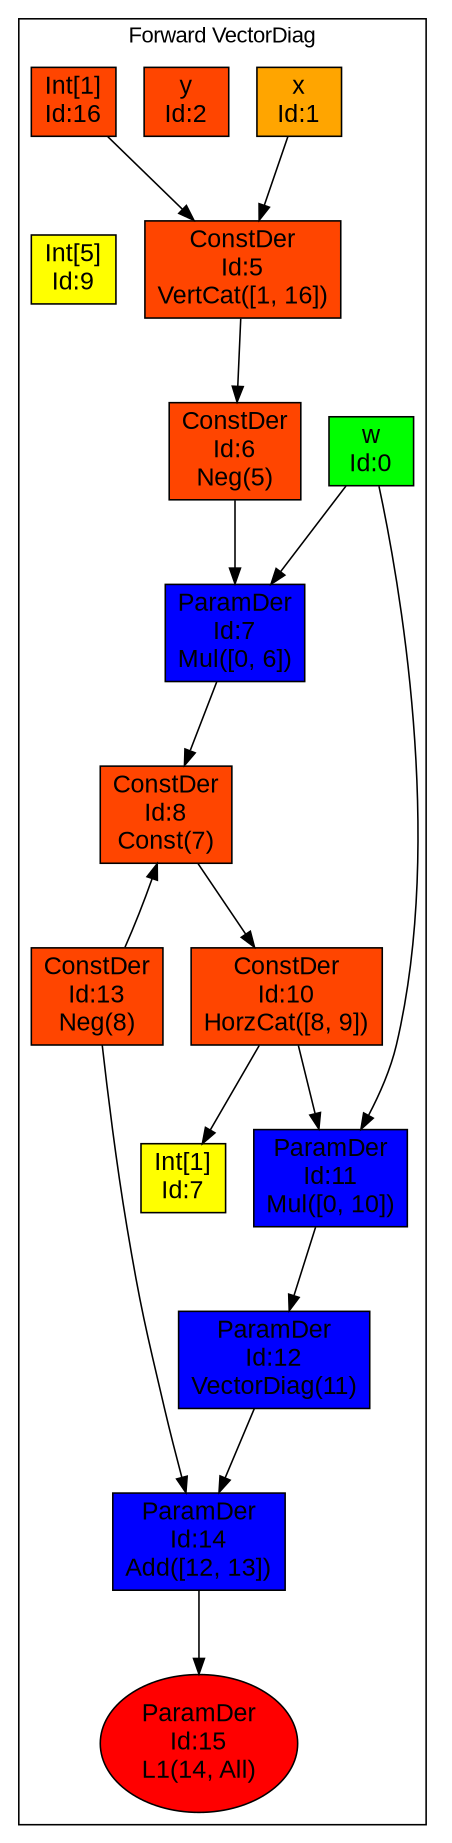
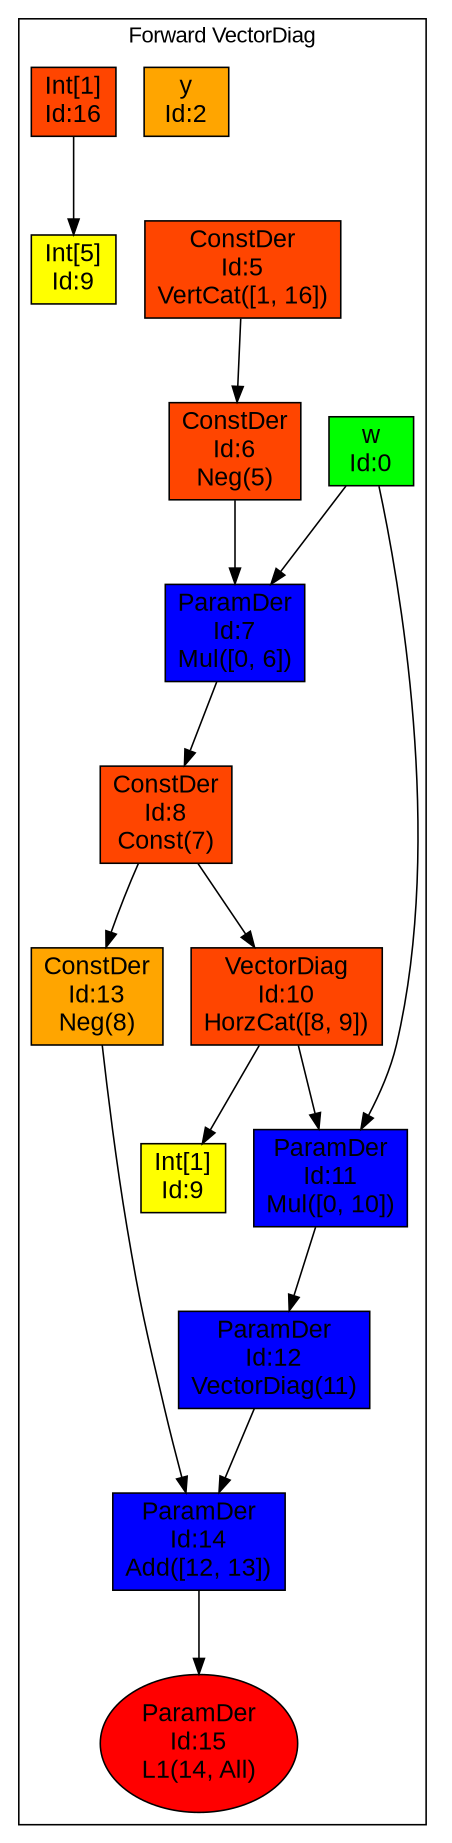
(186, 102) -> (186, 102)
(299, 102) -> none
(145, 173) -> (74, 178)
(139, 913) -> (124, 898)
(97, 996) -> (97, 996)
(287, 996) -> (287, 996)
(183, 1178) -> (183, 1178)
